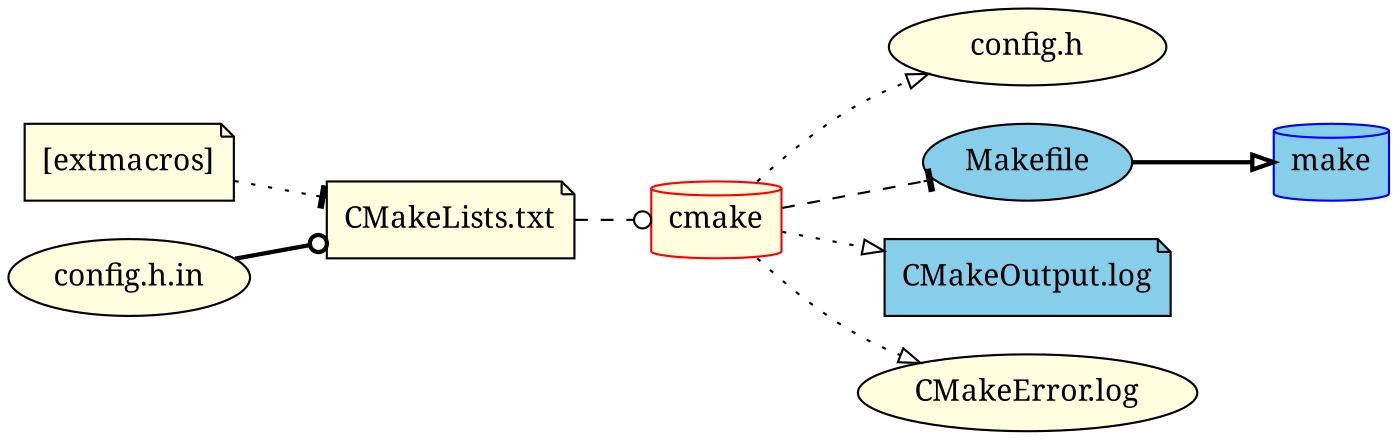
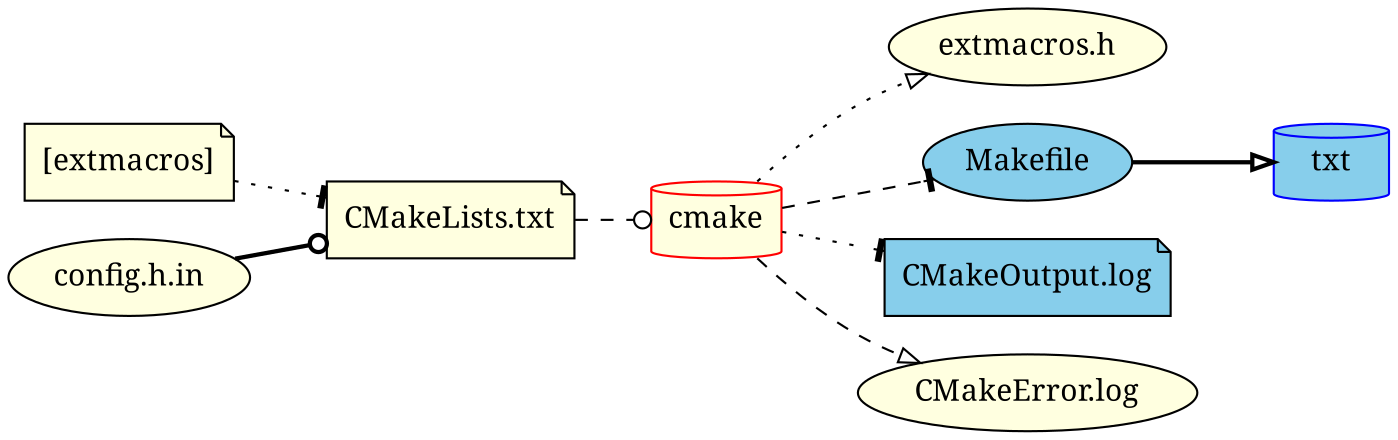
(1028, 47) -> (1028, 47)
(1331, 162) -> (1331, 162)
(822, 239) -> (822, 239)
(824, 313) -> (824, 313)
